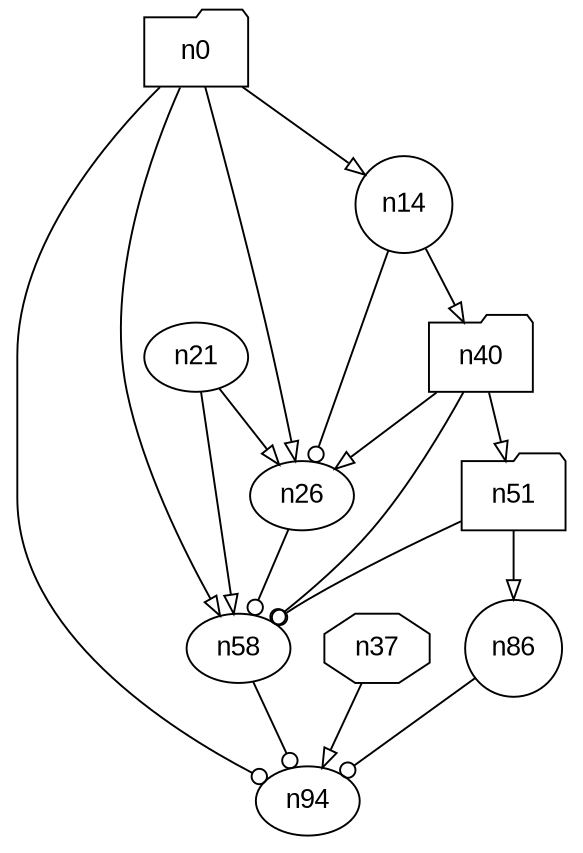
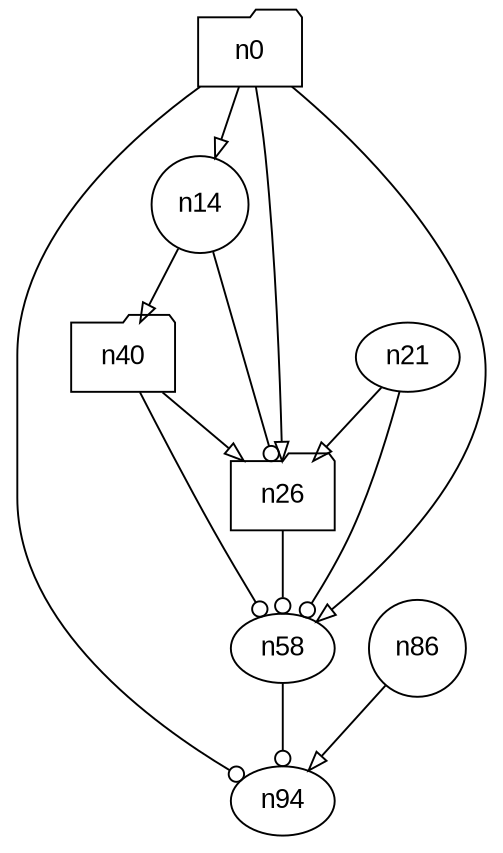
(216, 493) -> (364, 501)
(302, 496) -> (283, 496)
(514, 496) -> none
(377, 648) -> none
(415, 722) -> (354, 721)
